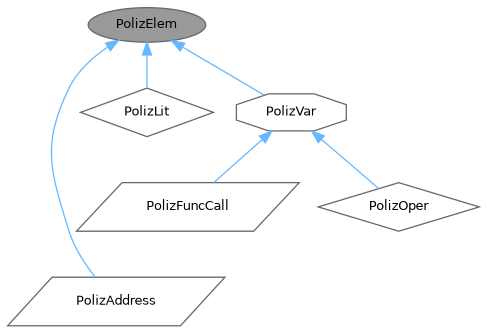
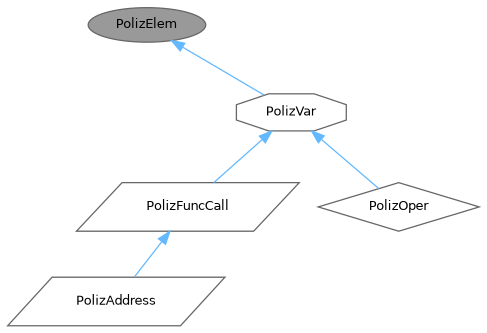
(147, 112) -> none
(52, 158) -> (148, 259)
